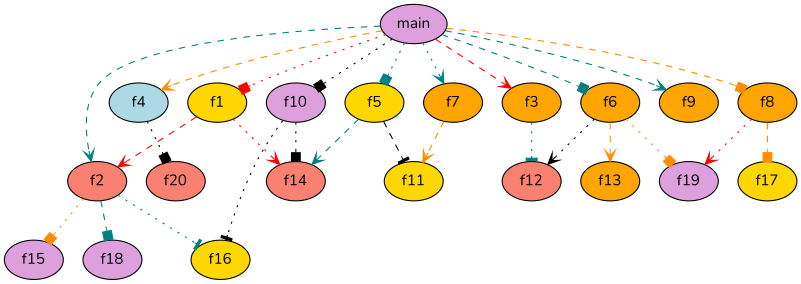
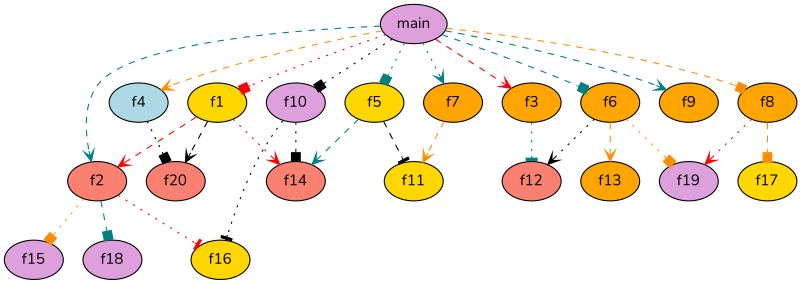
none -> (199, 137)
(156, 219) -> (156, 219)
